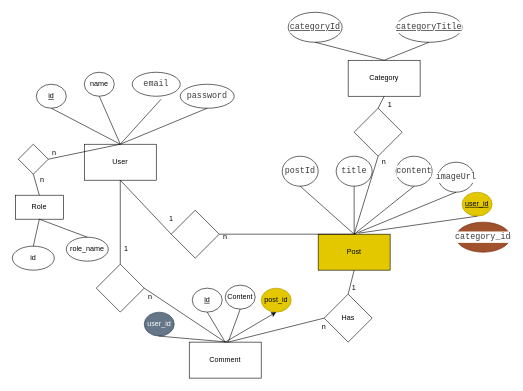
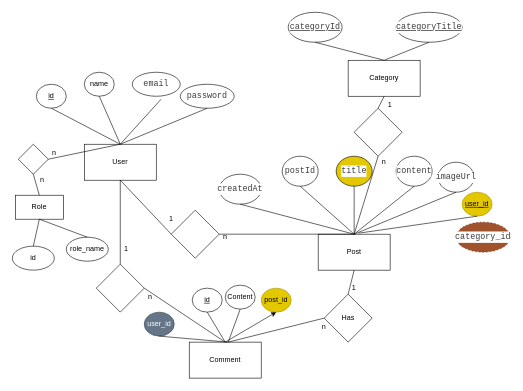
(354, 171) -> (354, 171)
none -> (240, 189)
none -> (294, 218)
(483, 237) -> (483, 237)
(354, 252) -> (354, 252)
